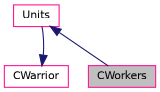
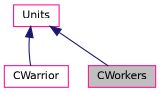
(44, 41) -> (29, 52)
